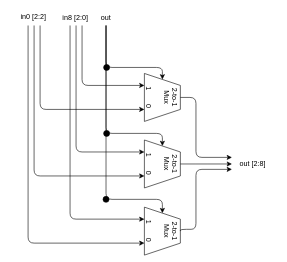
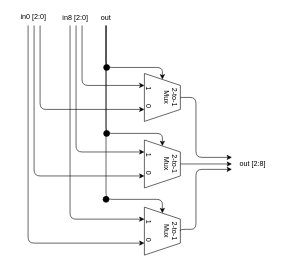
(33, 17) -> (33, 17)
